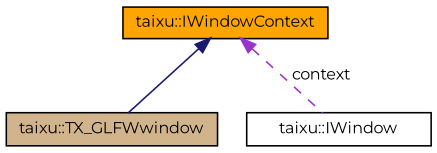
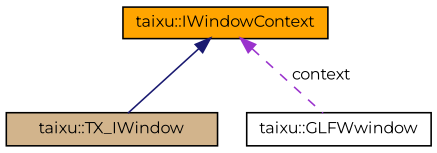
(112, 129) -> (112, 129)
(339, 129) -> (339, 129)
